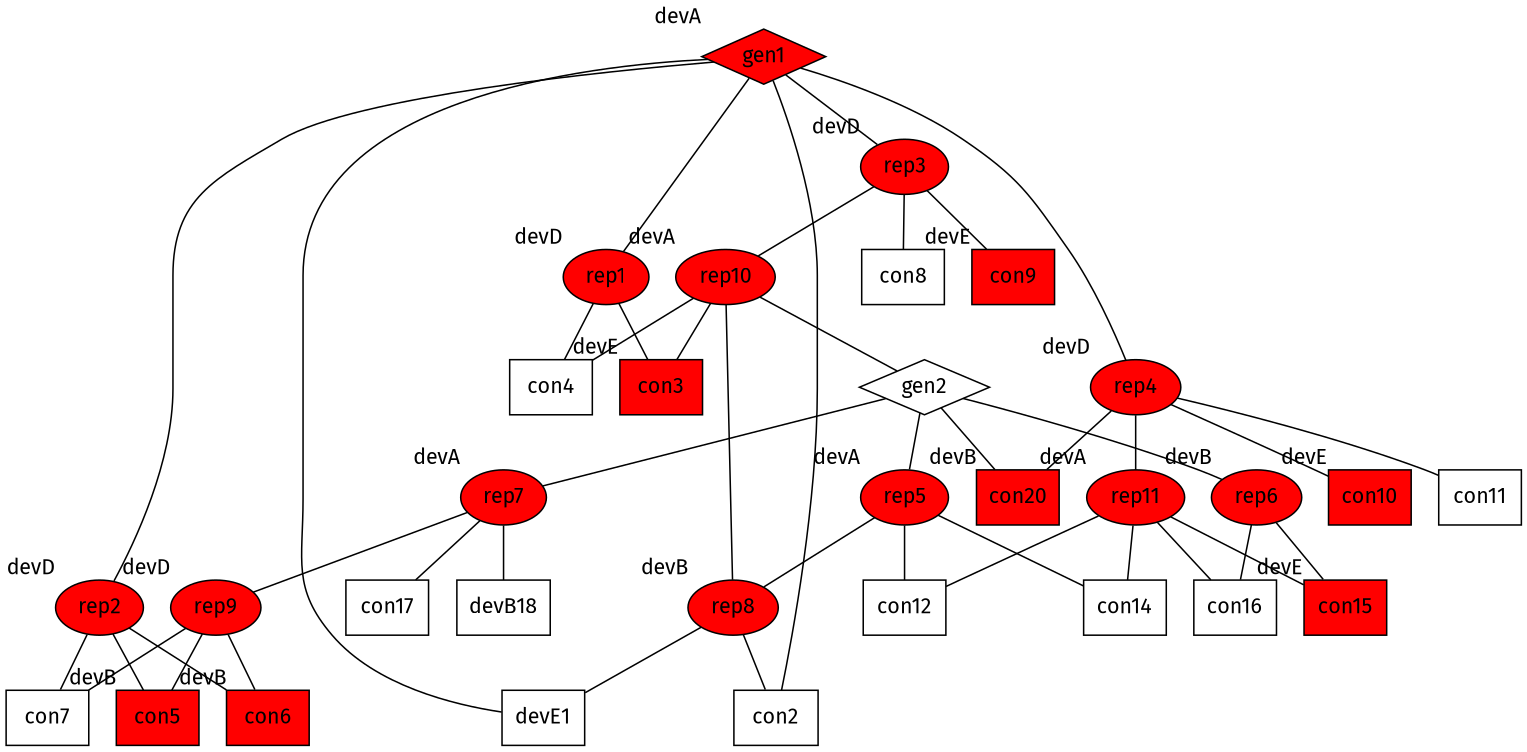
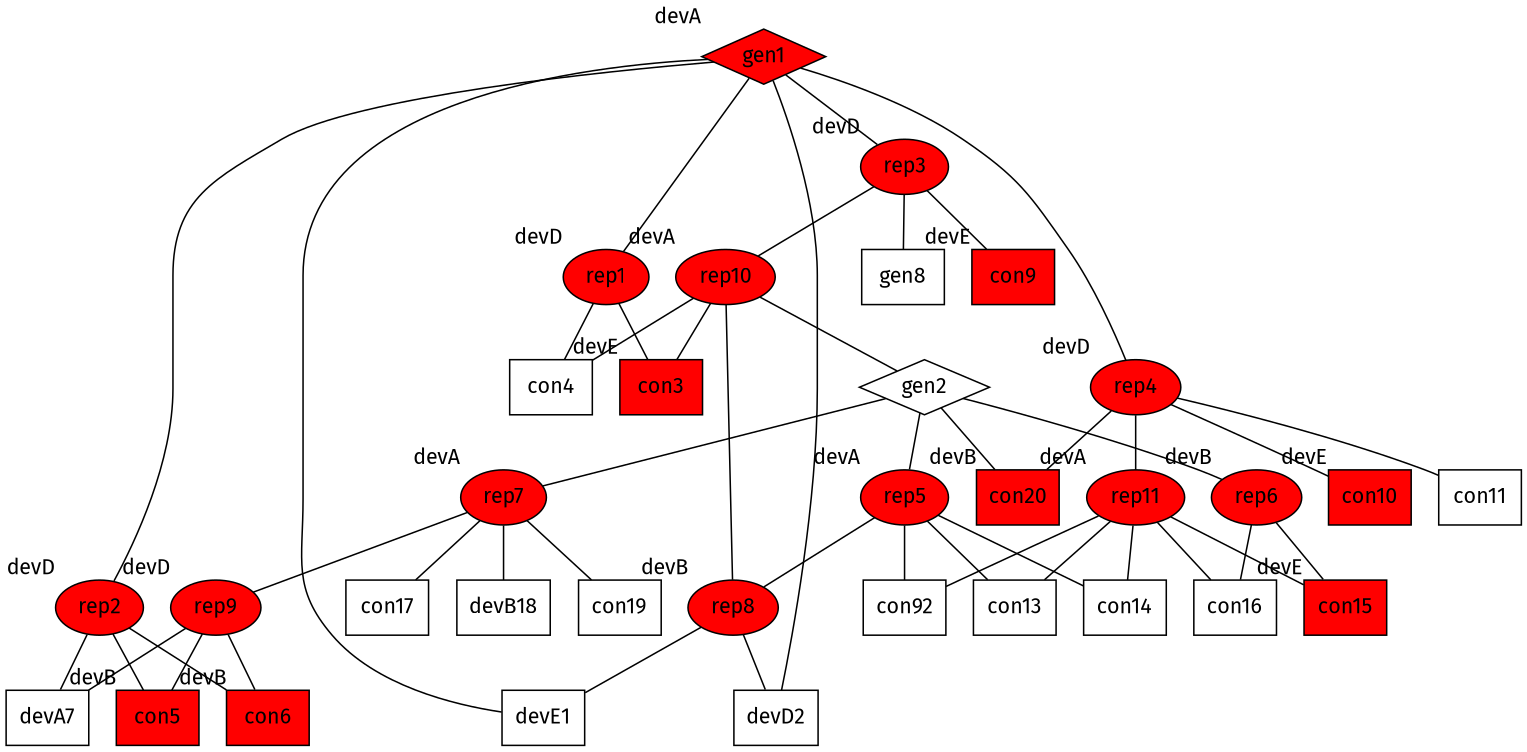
(903, 277) -> (903, 277)
none -> (620, 608)
(905, 608) -> (905, 608)
none -> (1015, 608)
(47, 718) -> (47, 718)
(776, 718) -> (776, 718)
